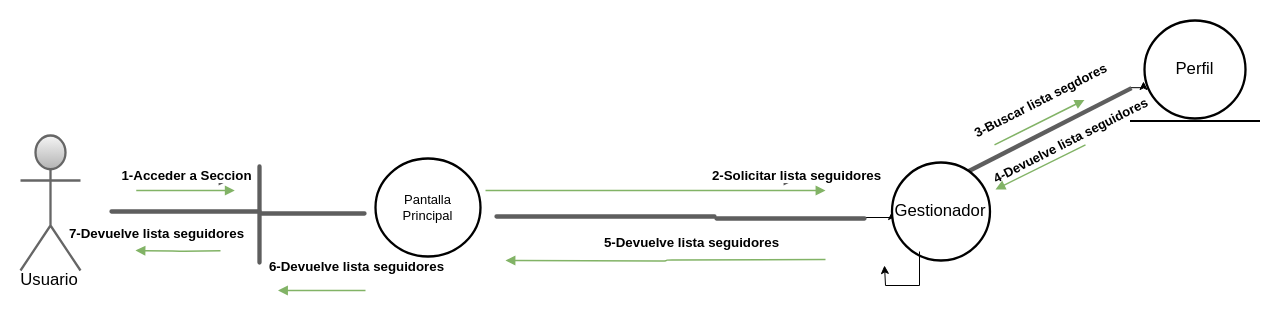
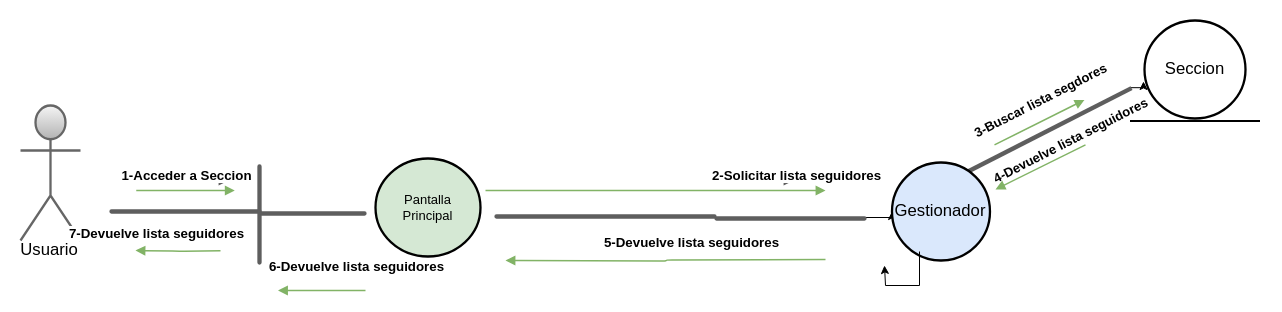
(1195, 70) -> (1195, 70)
(51, 203) -> (51, 173)
(428, 208) -> (428, 208)
(941, 212) -> (941, 212)
